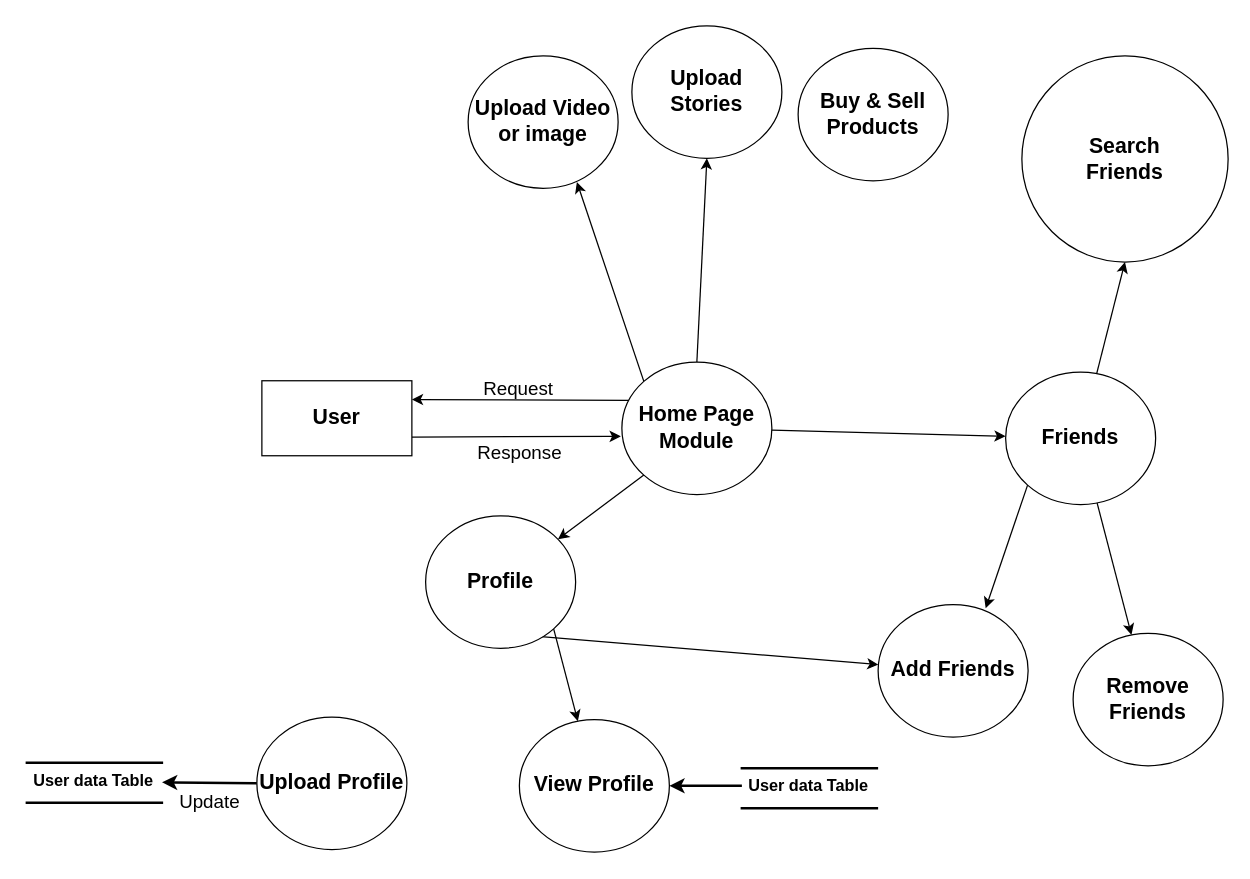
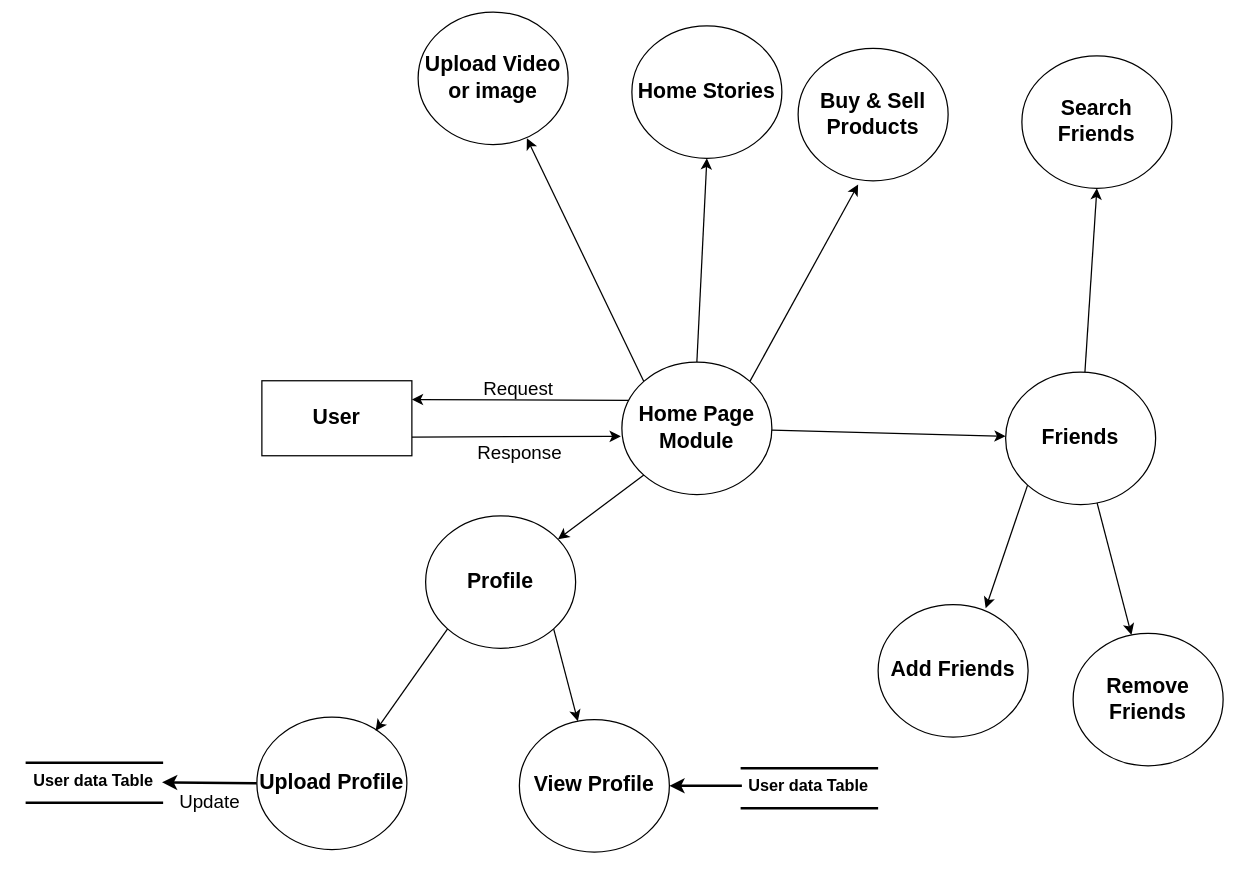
(707, 92) -> (707, 92)
(543, 122) -> (493, 78)
(1125, 159) -> (1097, 122)
none -> (802, 286)
(706, 650) -> (414, 676)
